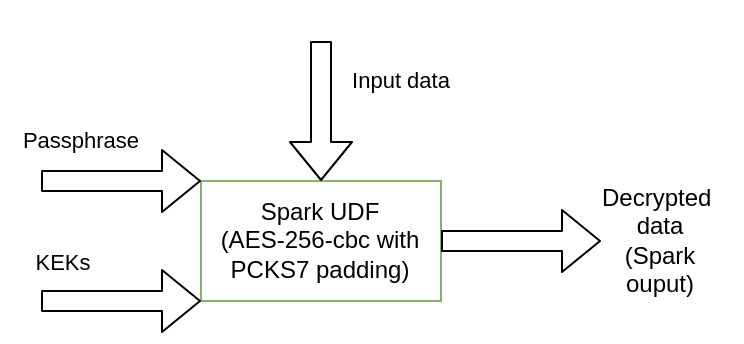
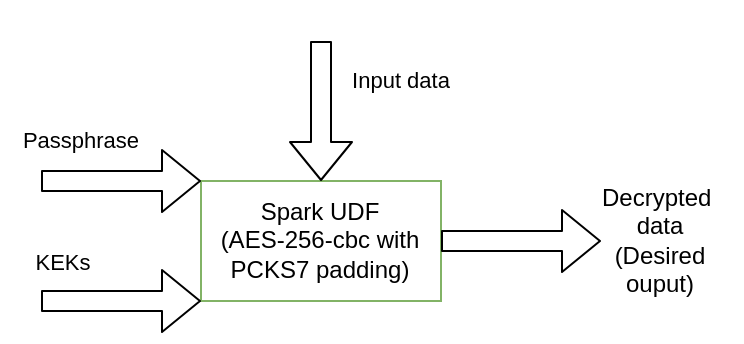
(661, 241) -> (661, 241)
